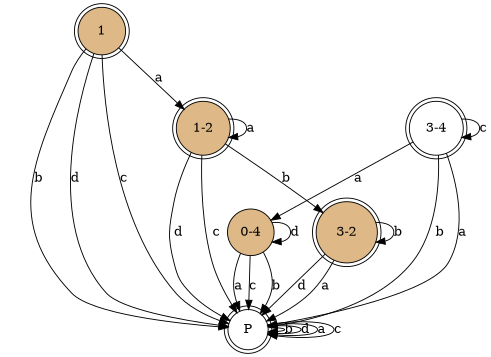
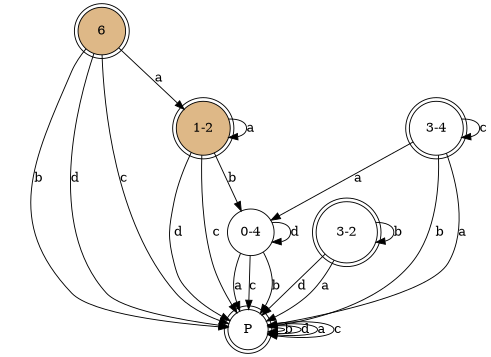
(102, 31) -> (102, 31)
(271, 175) -> (226, 178)
(251, 232) -> (251, 232)
(347, 232) -> (347, 232)
